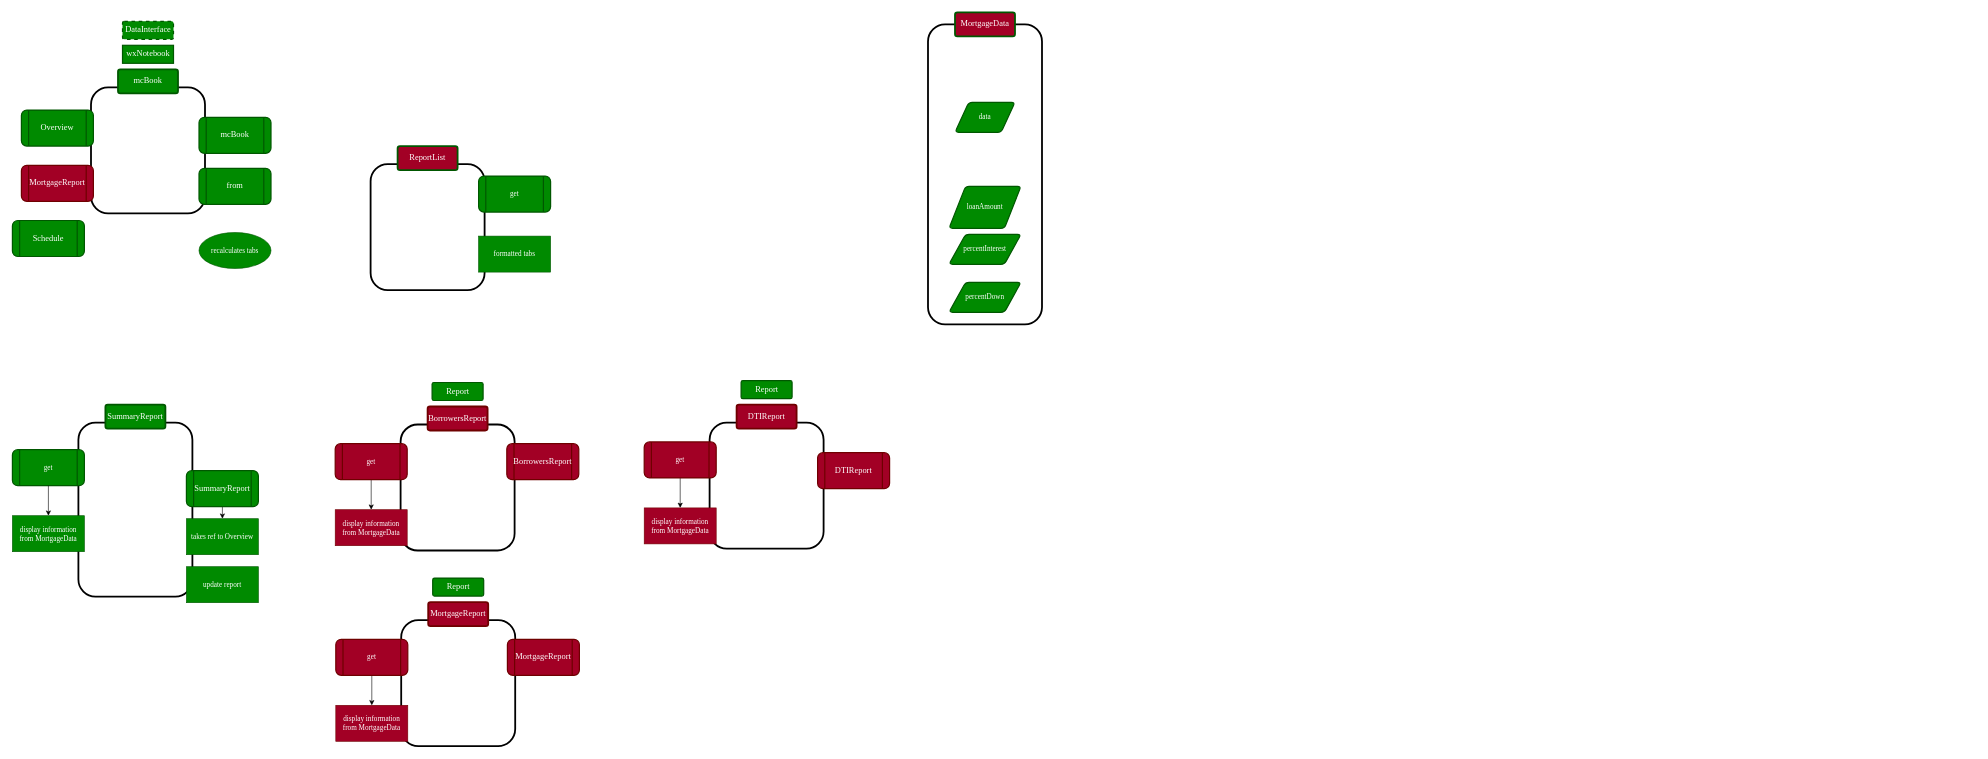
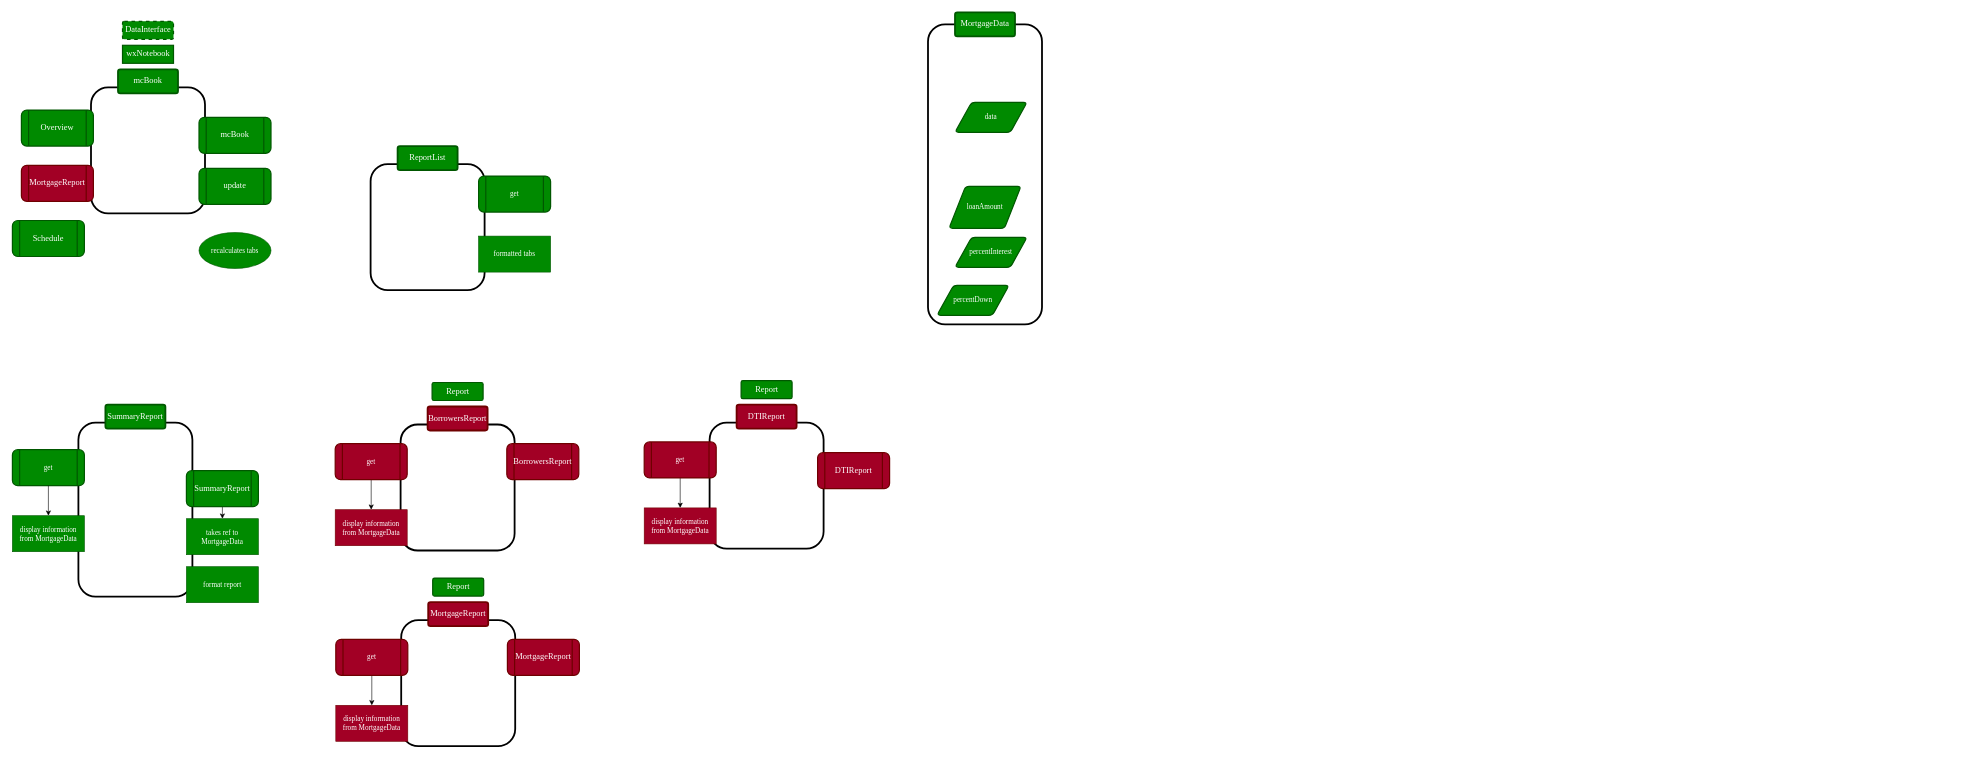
(985, 24) -> (985, 24)
(985, 117) -> (991, 117)
(428, 158) -> (428, 158)
(235, 186) -> (235, 186)
(985, 249) -> (991, 252)
(985, 297) -> (973, 300)
(222, 537) -> (222, 537)
(222, 585) -> (222, 585)
